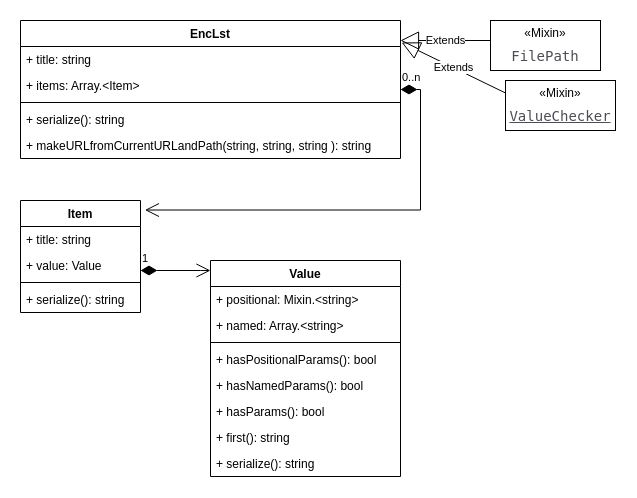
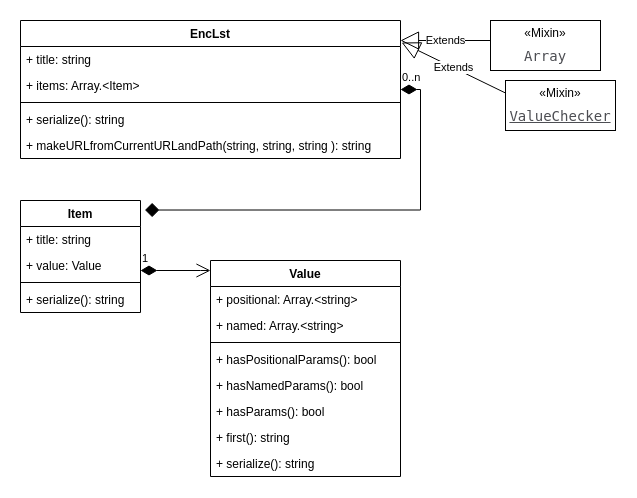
(546, 46) -> (546, 46)
(153, 210) -> (159, 210)
(295, 301) -> (298, 301)
